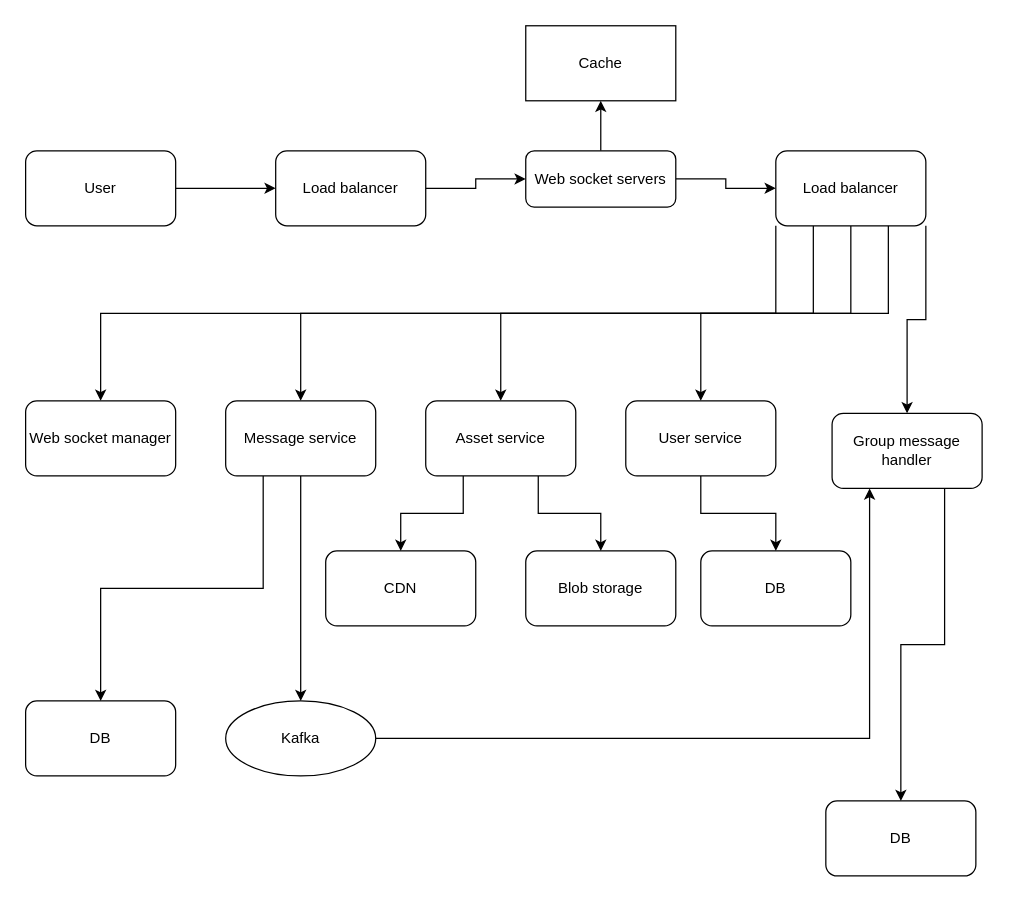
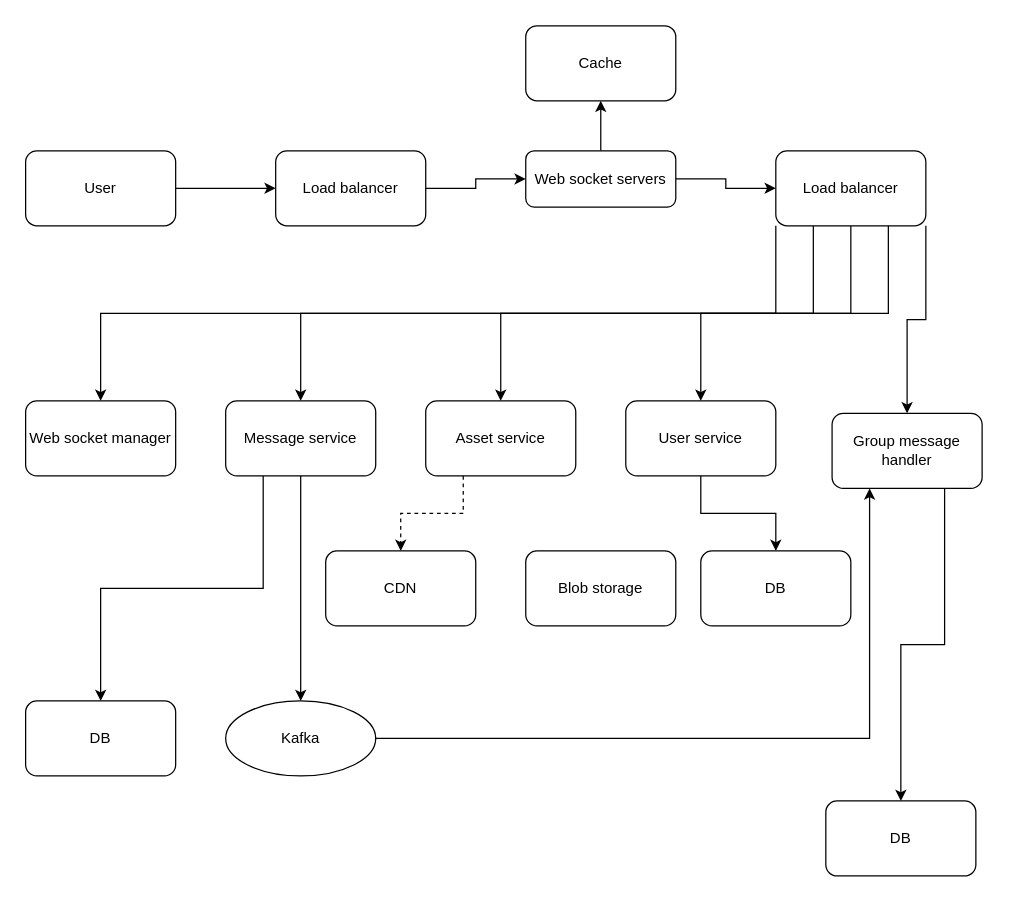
(601, 63) -> (601, 63)
(436, 513) -> (436, 513)
(565, 513) -> none
